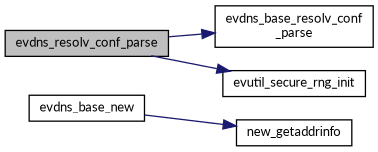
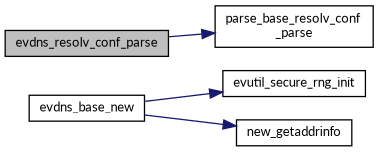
(294, 27) -> (294, 27)
(184, 62) -> (177, 98)
